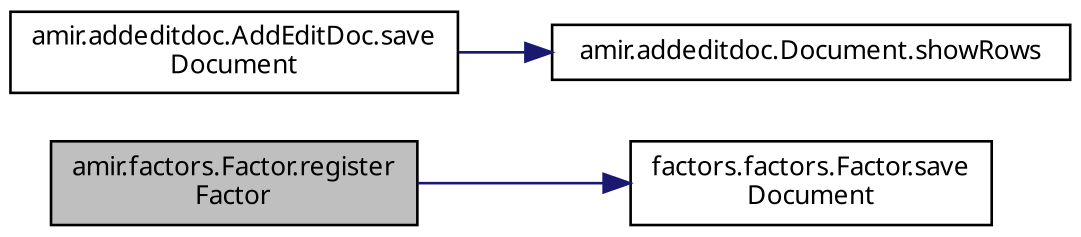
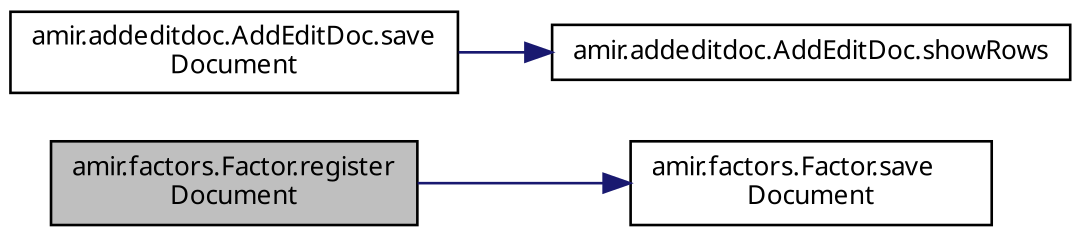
(811, 52) -> (811, 52)
(234, 183) -> (234, 183)
(811, 183) -> (811, 183)
